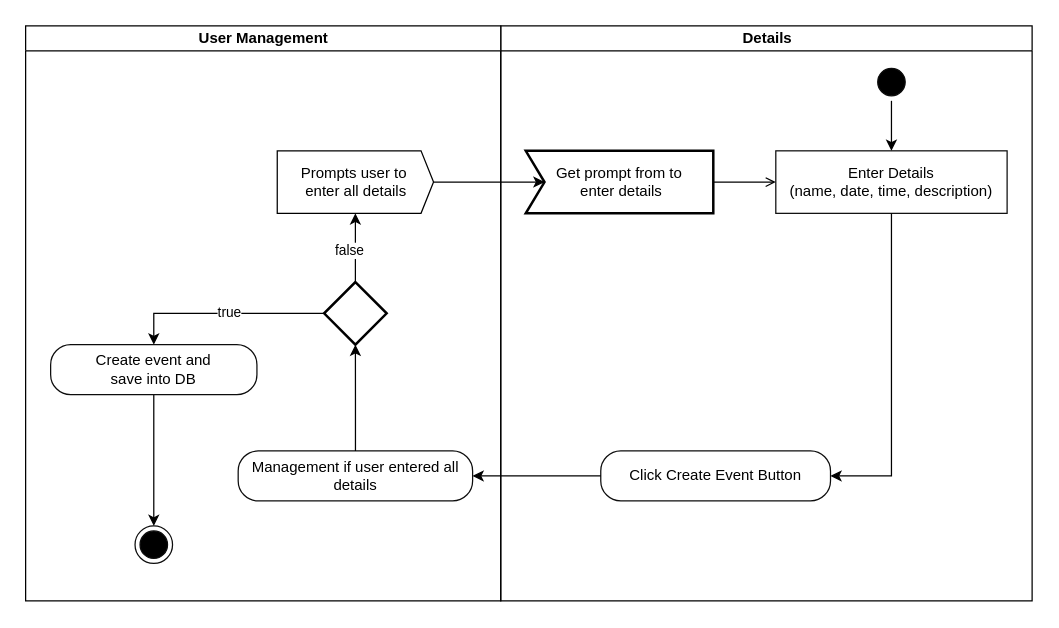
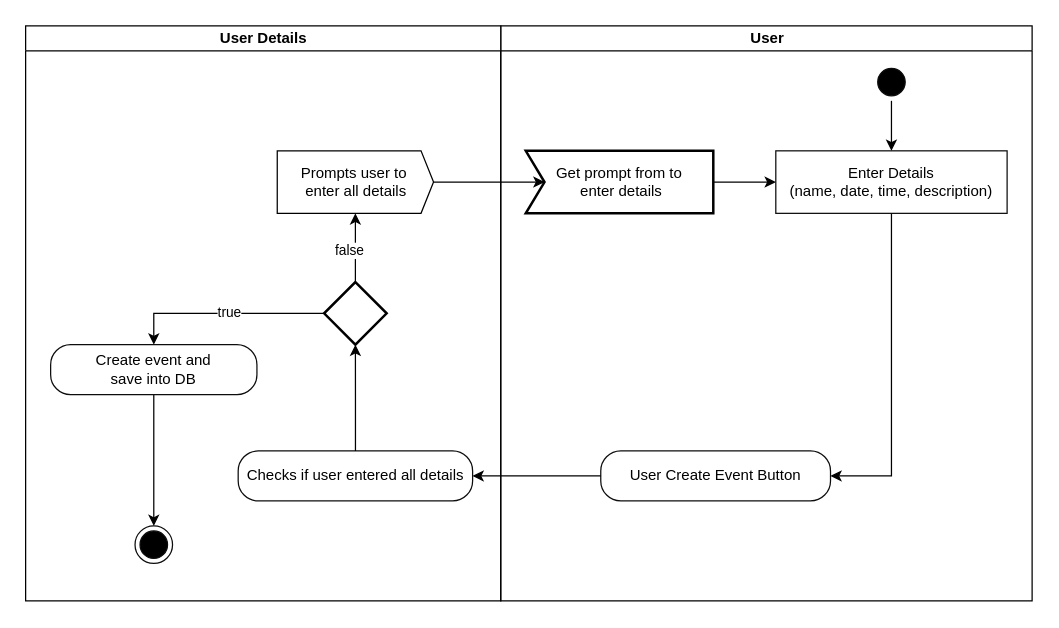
(264, 38) -> (264, 38)
(768, 38) -> (768, 38)
(767, 182) -> (766, 182)
(356, 476) -> (356, 476)
(716, 476) -> (716, 476)
